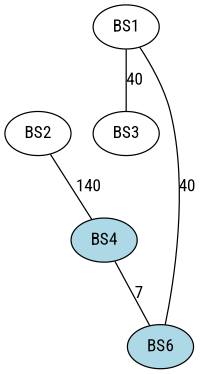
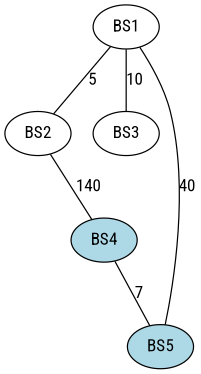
none -> (82, 80)
(135, 80) -> (135, 80)
(160, 347) -> (160, 347)
